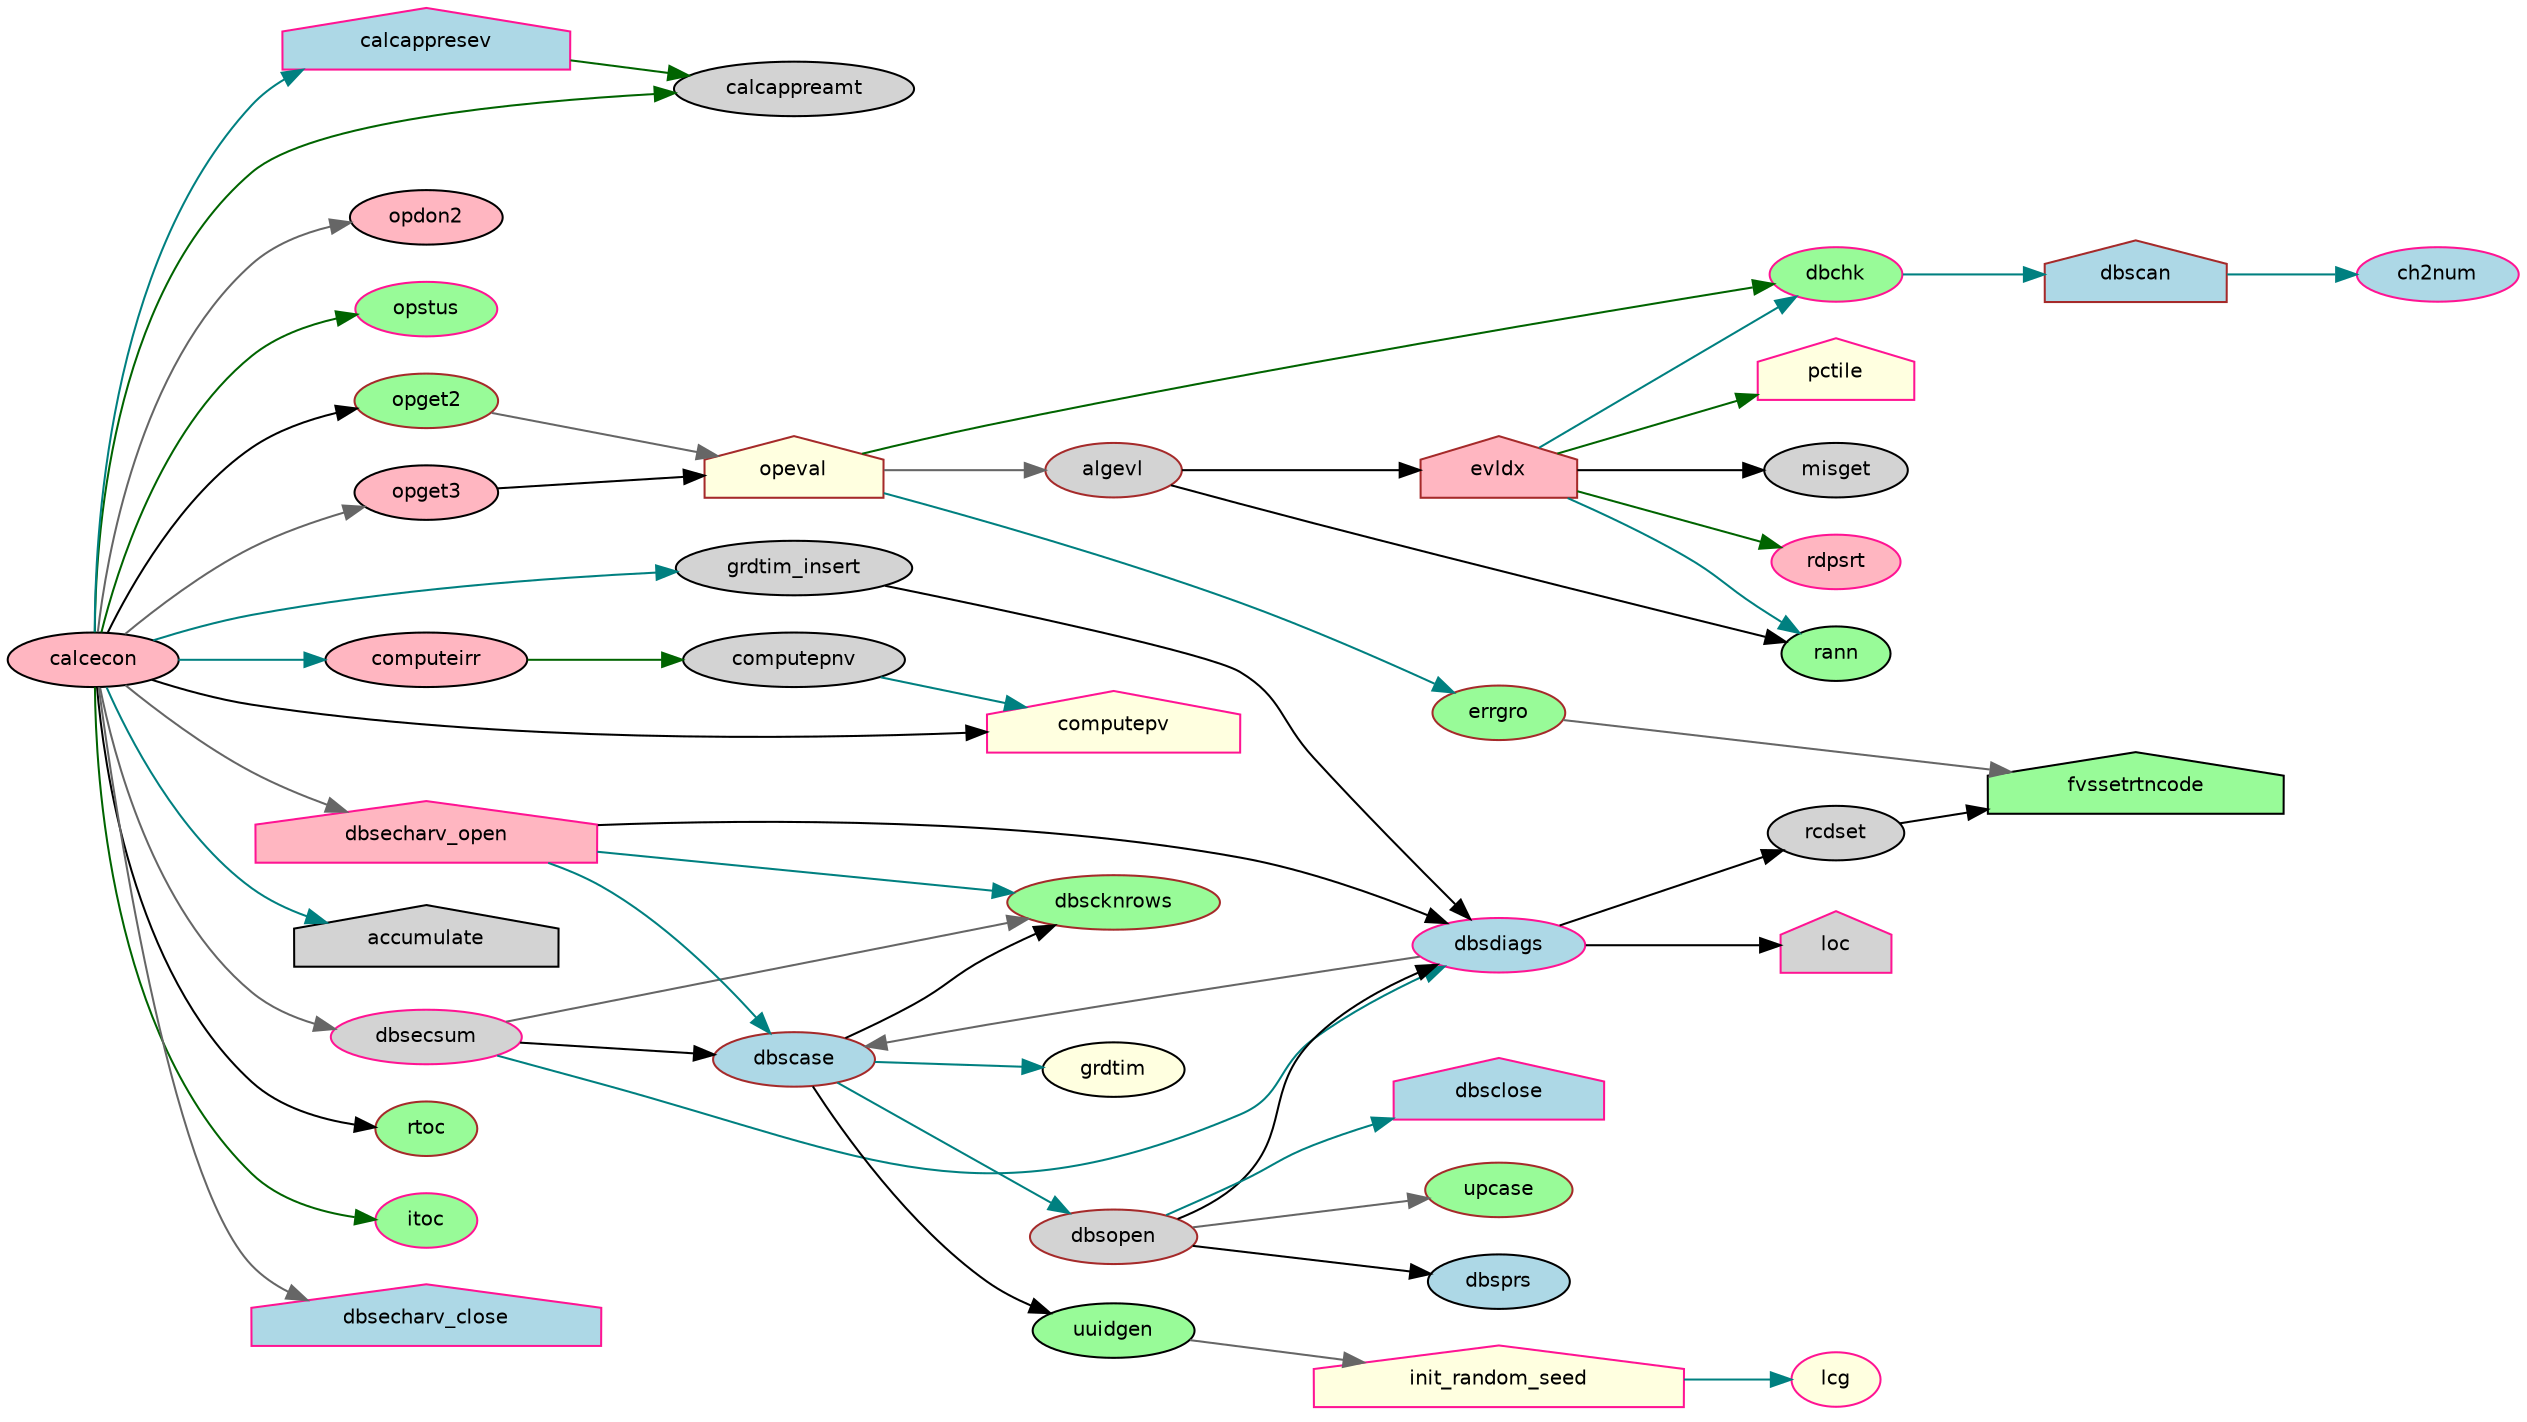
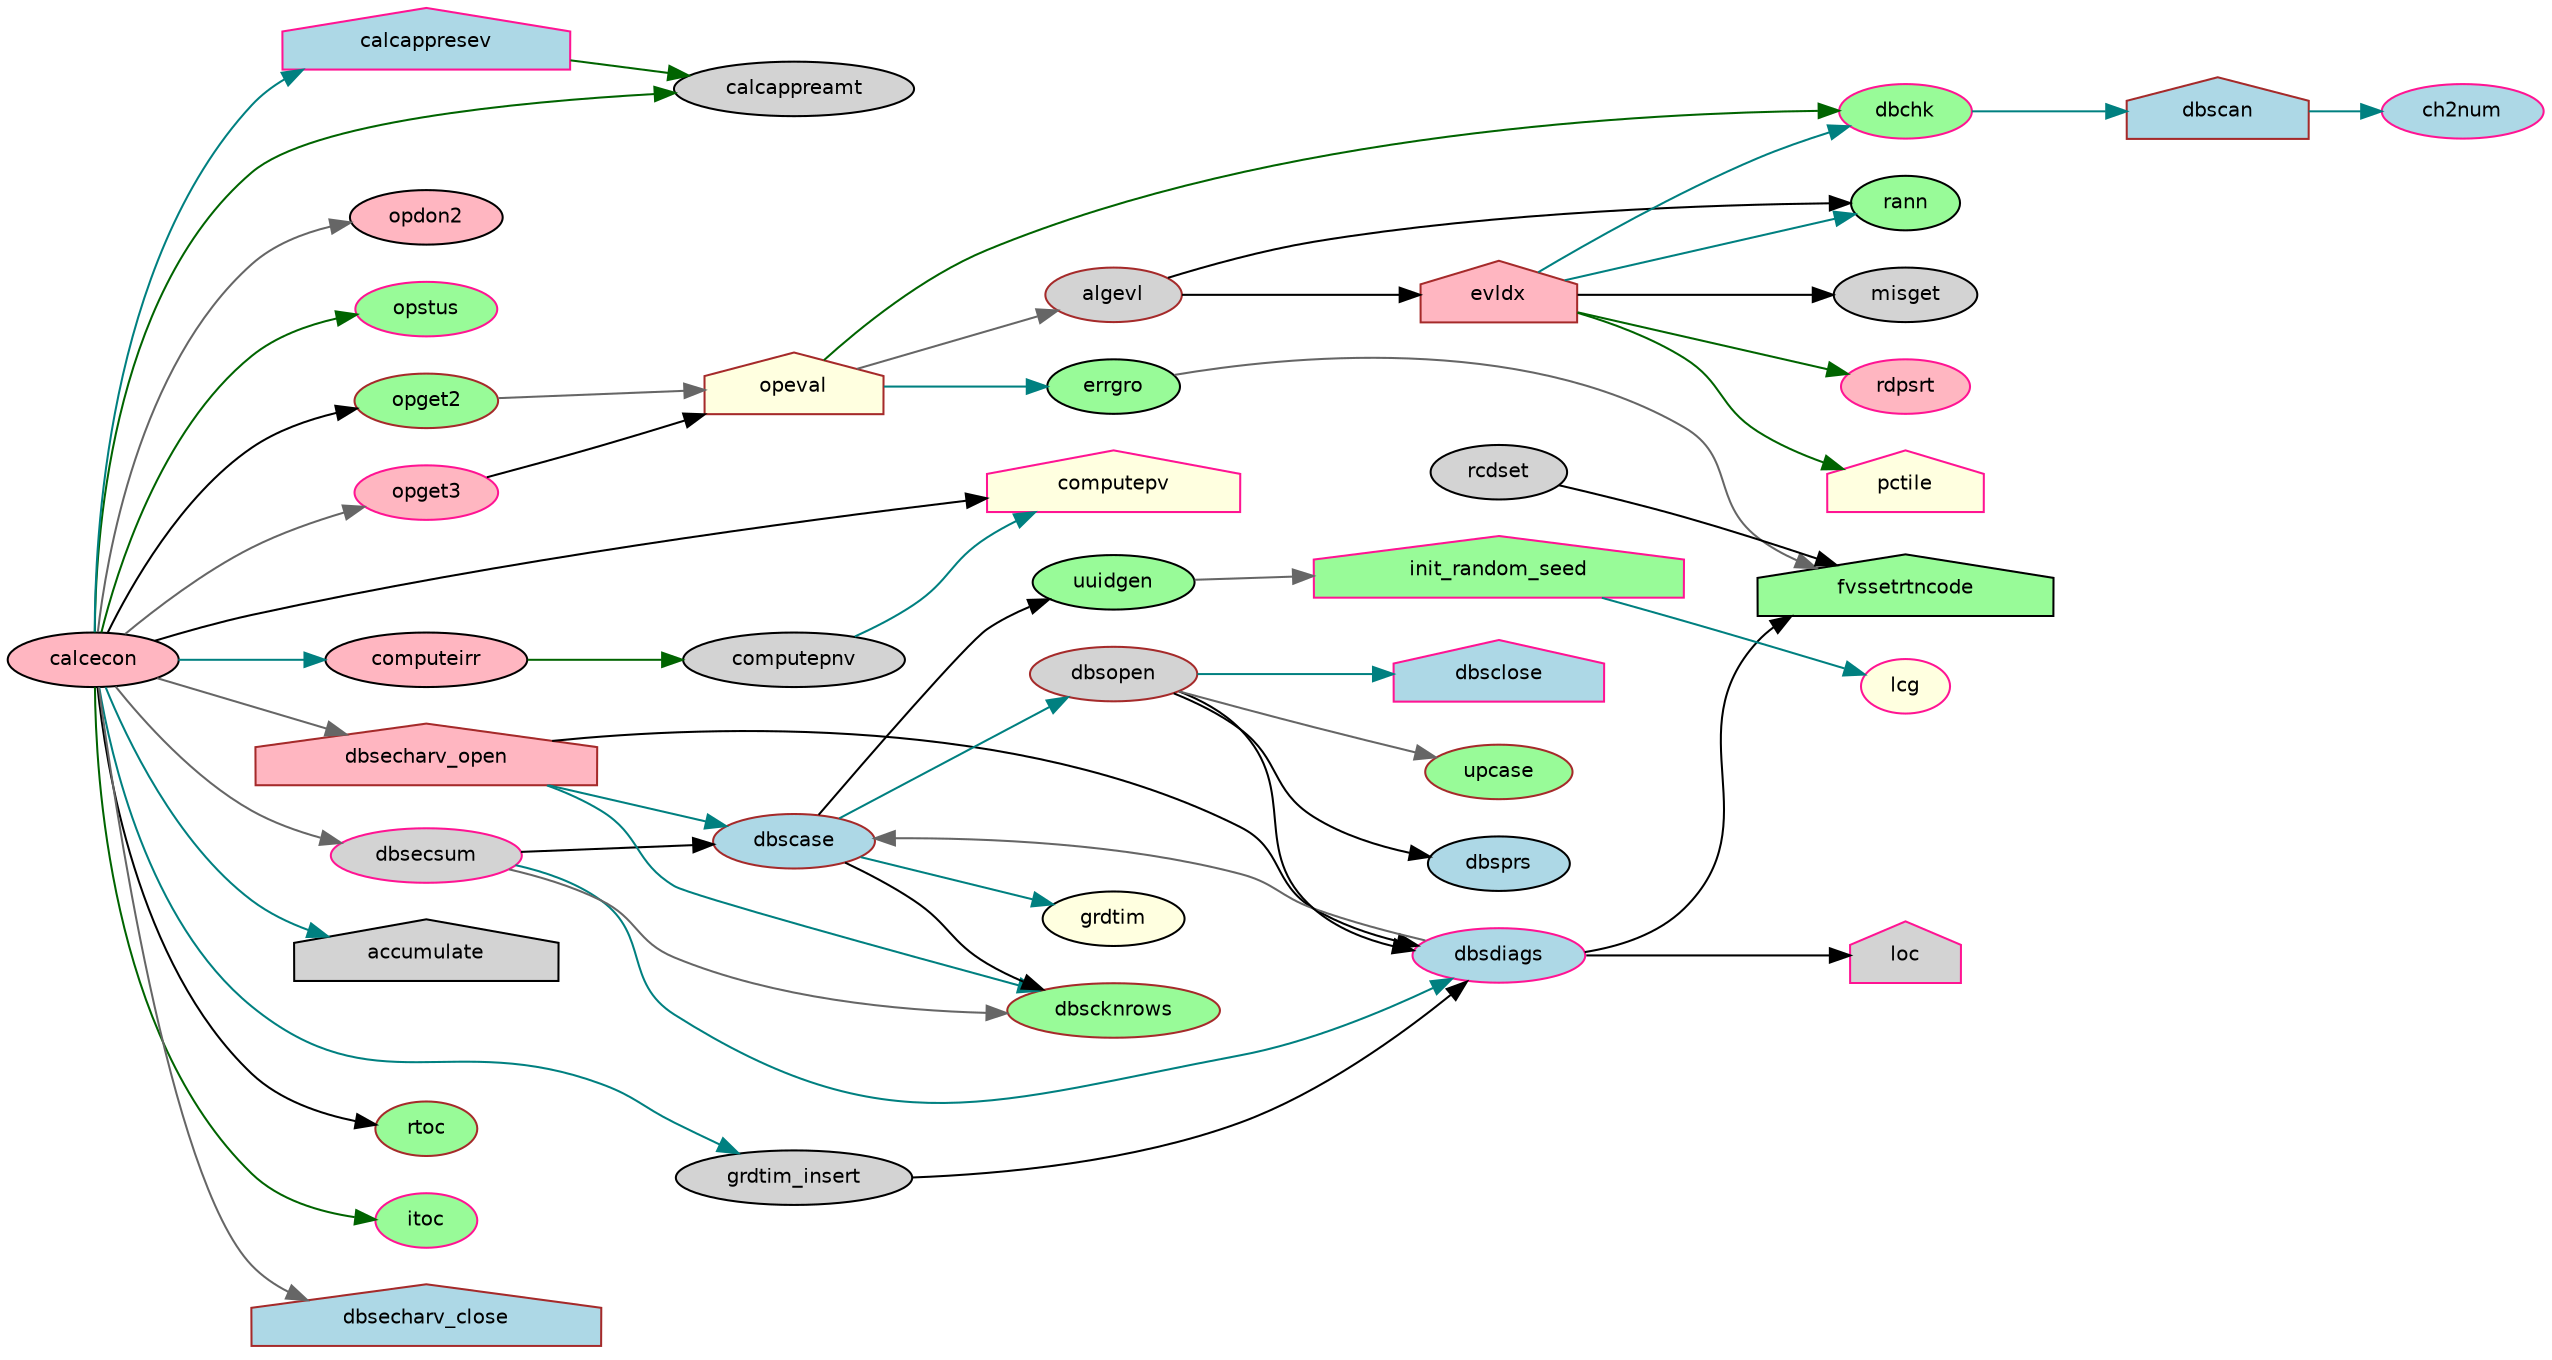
(426, 493) -> (426, 493)
(1499, 713) -> (1114, 387)
(426, 835) -> (426, 758)
(1662, 891) -> (1723, 820)
(426, 1318) -> (426, 1318)
(1499, 1380) -> (1499, 570)
